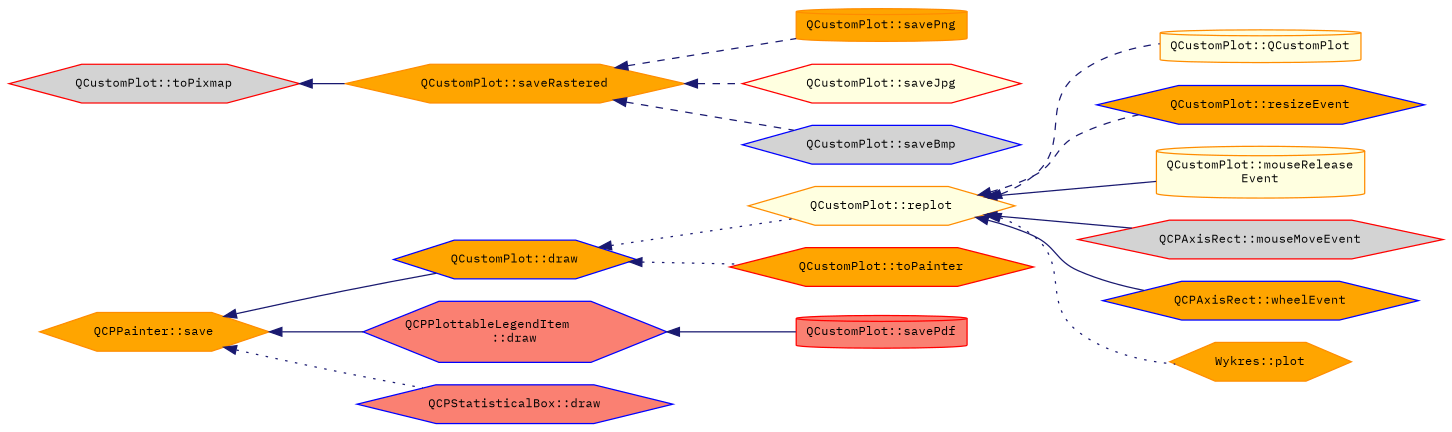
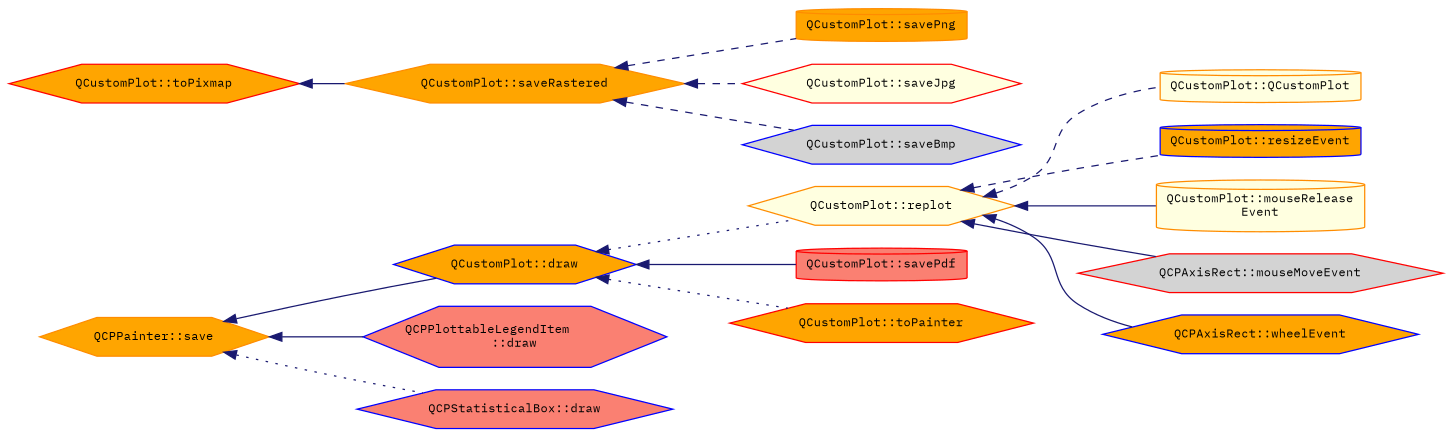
(154, 84) -> (154, 84)
(1261, 105) -> (1261, 141)
(738, 332) -> (723, 264)
(1261, 362) -> none
